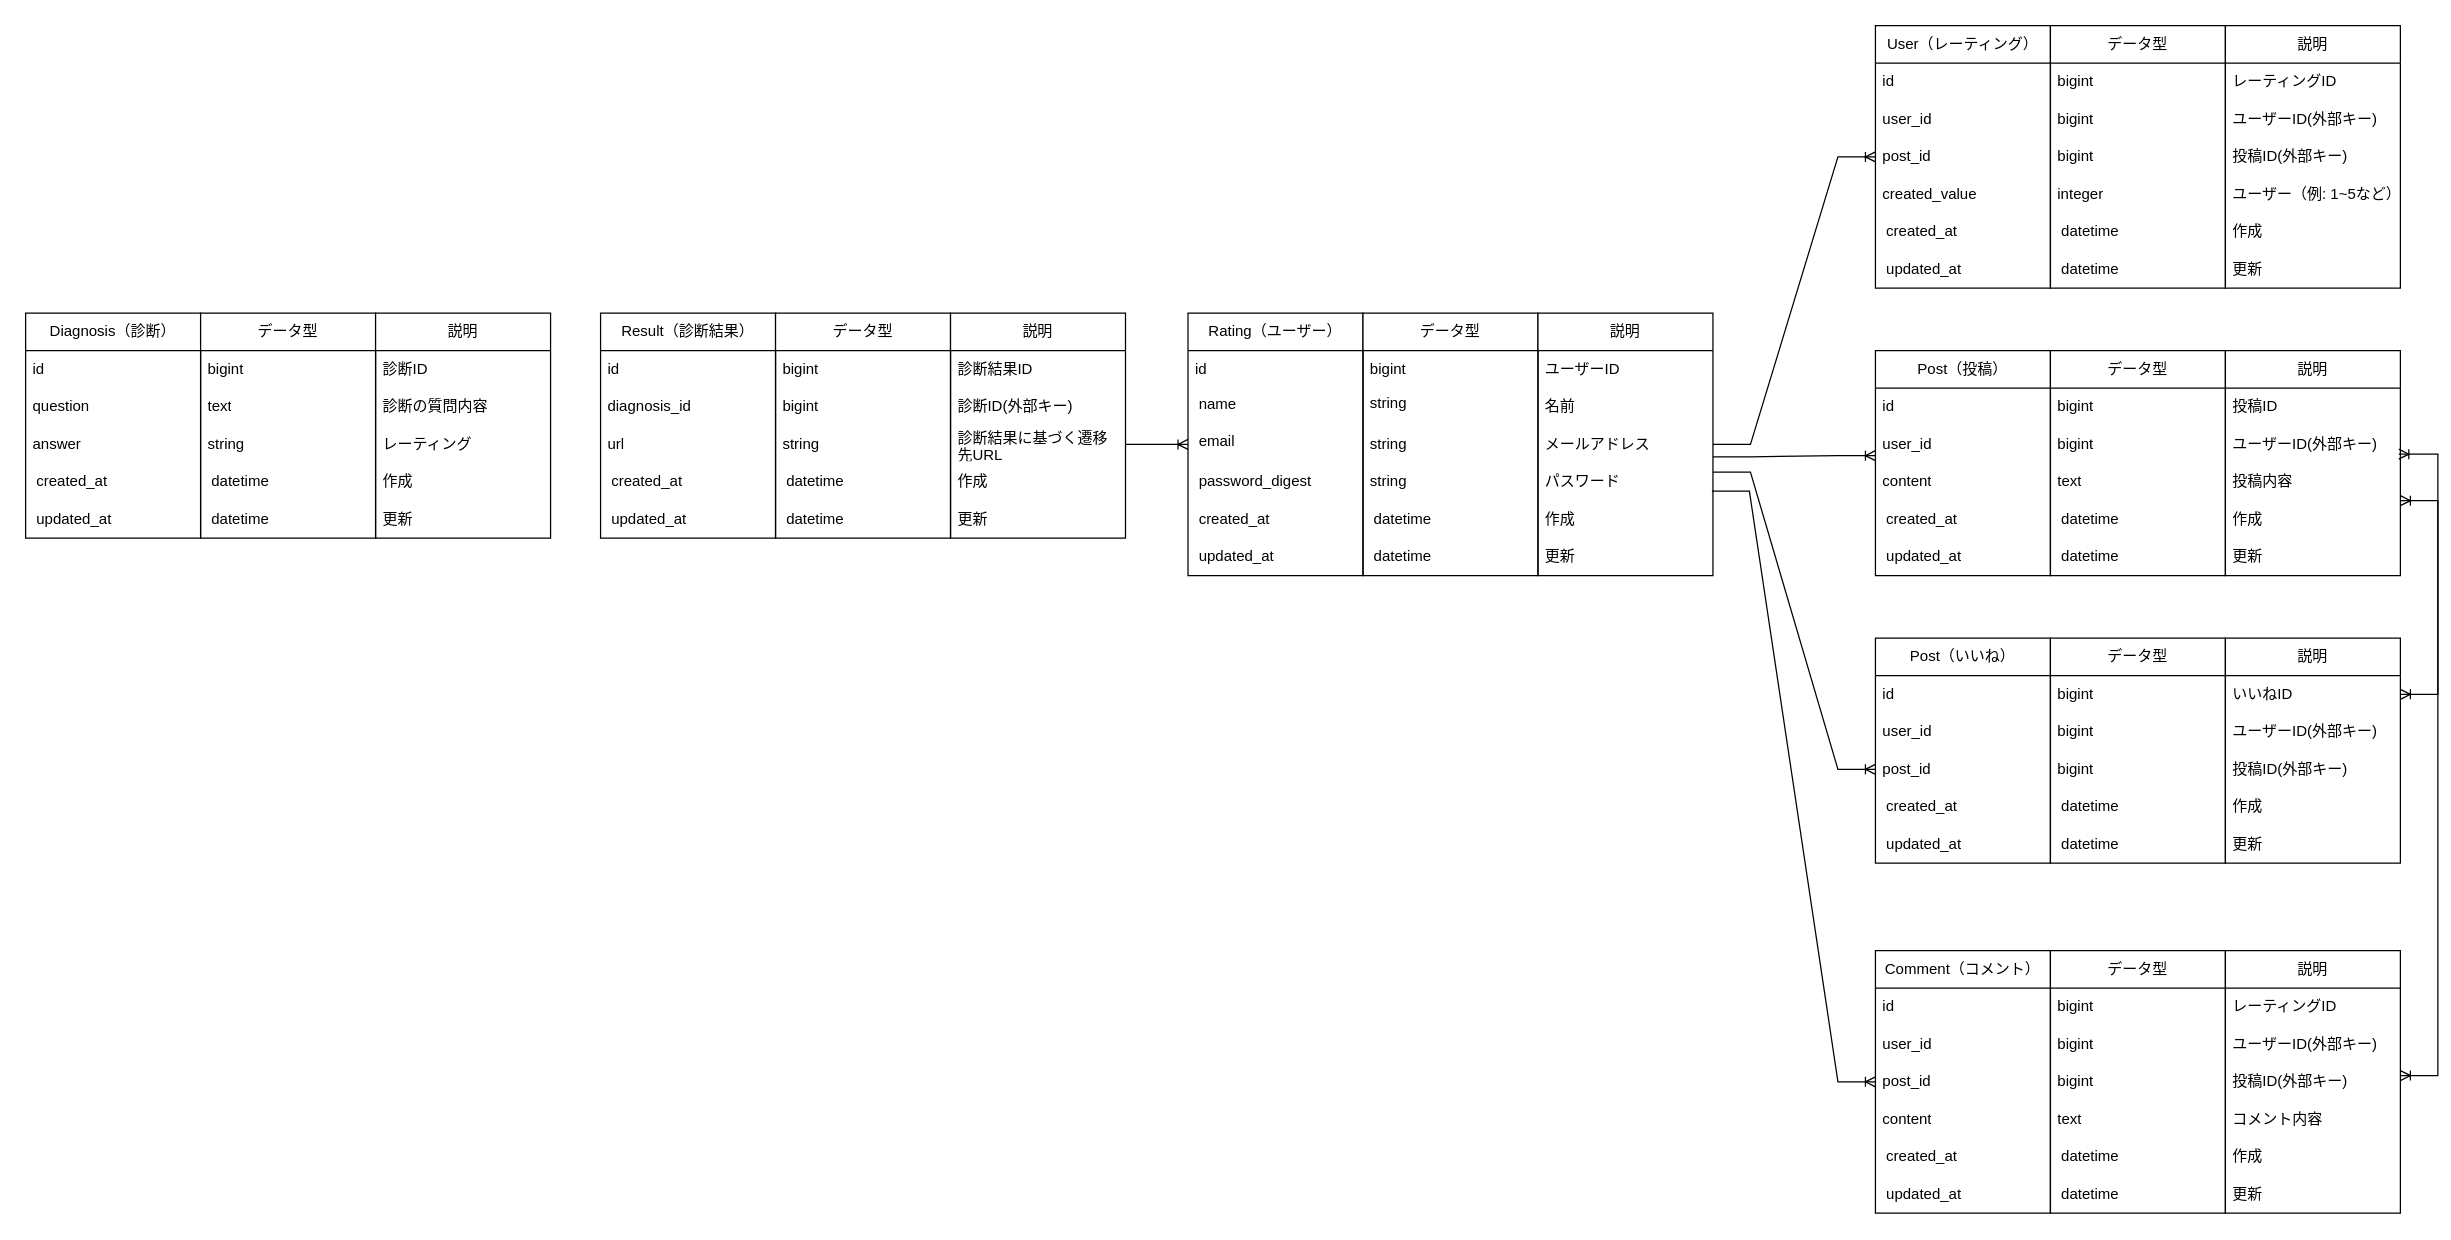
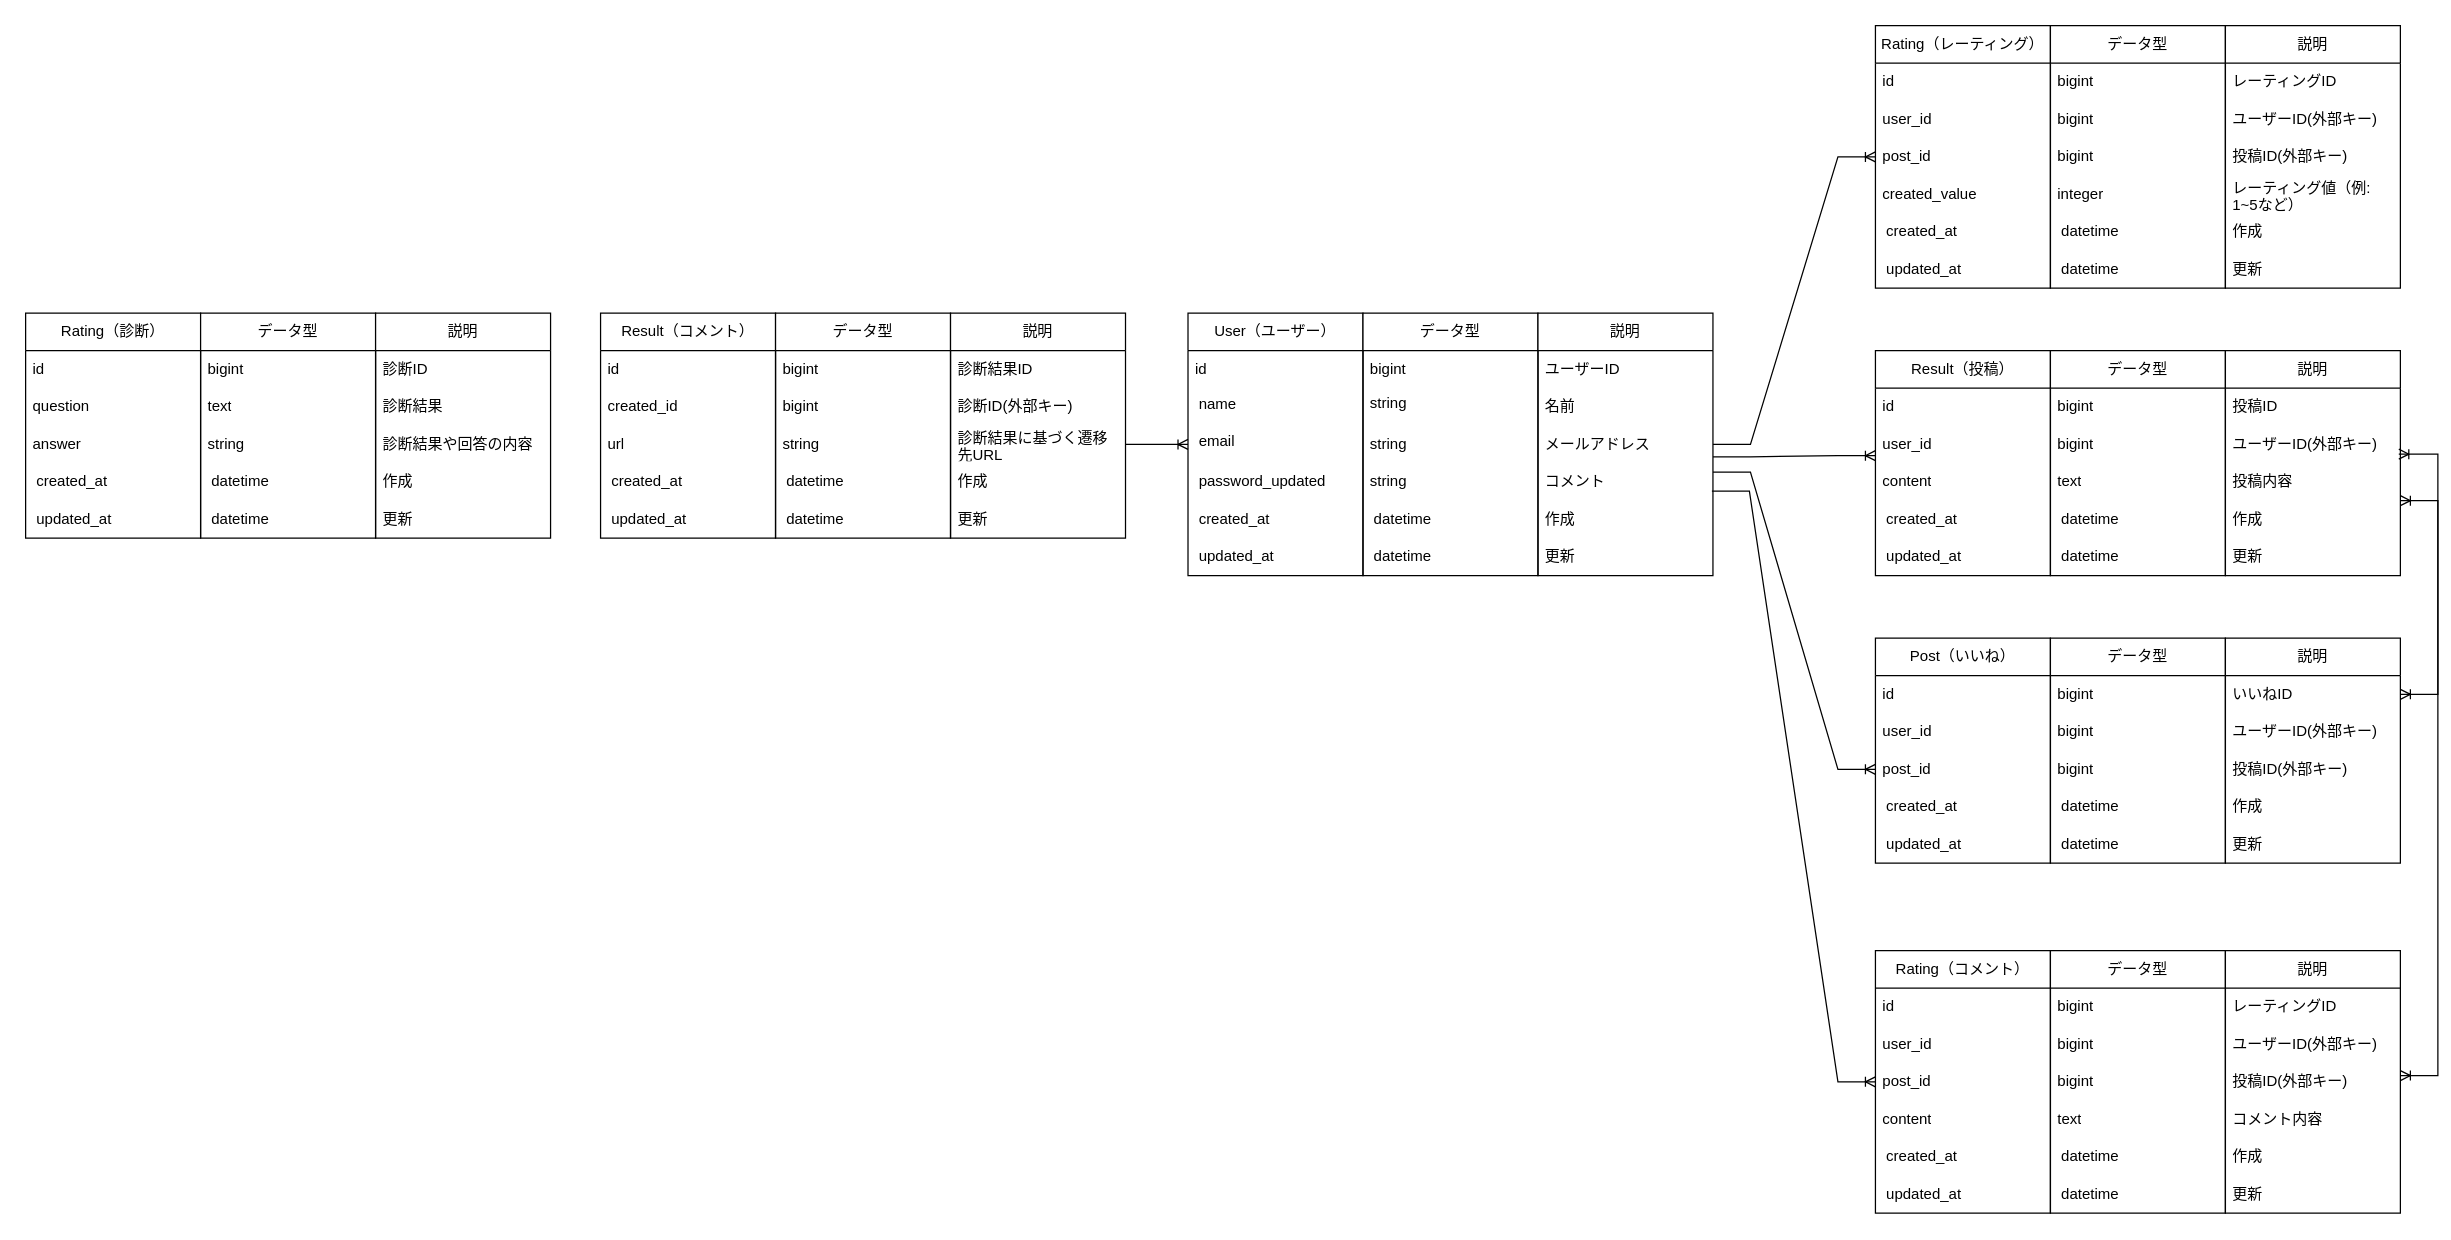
(1963, 44) -> (1963, 44)
(2314, 194) -> (2314, 194)
(113, 332) -> (113, 332)
(688, 332) -> (688, 332)
(1276, 332) -> (1276, 332)
(1963, 369) -> (1963, 369)
(436, 407) -> (413, 407)
(653, 407) -> (648, 407)
(428, 444) -> (458, 444)
(1257, 482) -> (1263, 482)
(1583, 482) -> (1576, 482)
(1963, 969) -> (1963, 969)
